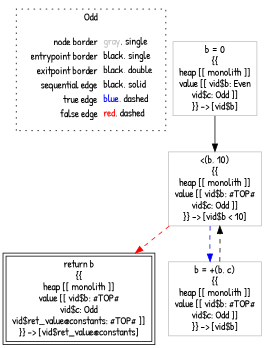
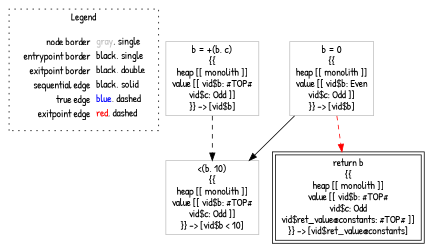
(91, 18) -> (84, 18)
(80, 114) -> (65, 114)
(155, 237) -> (339, 130)
(210, 240) -> none
